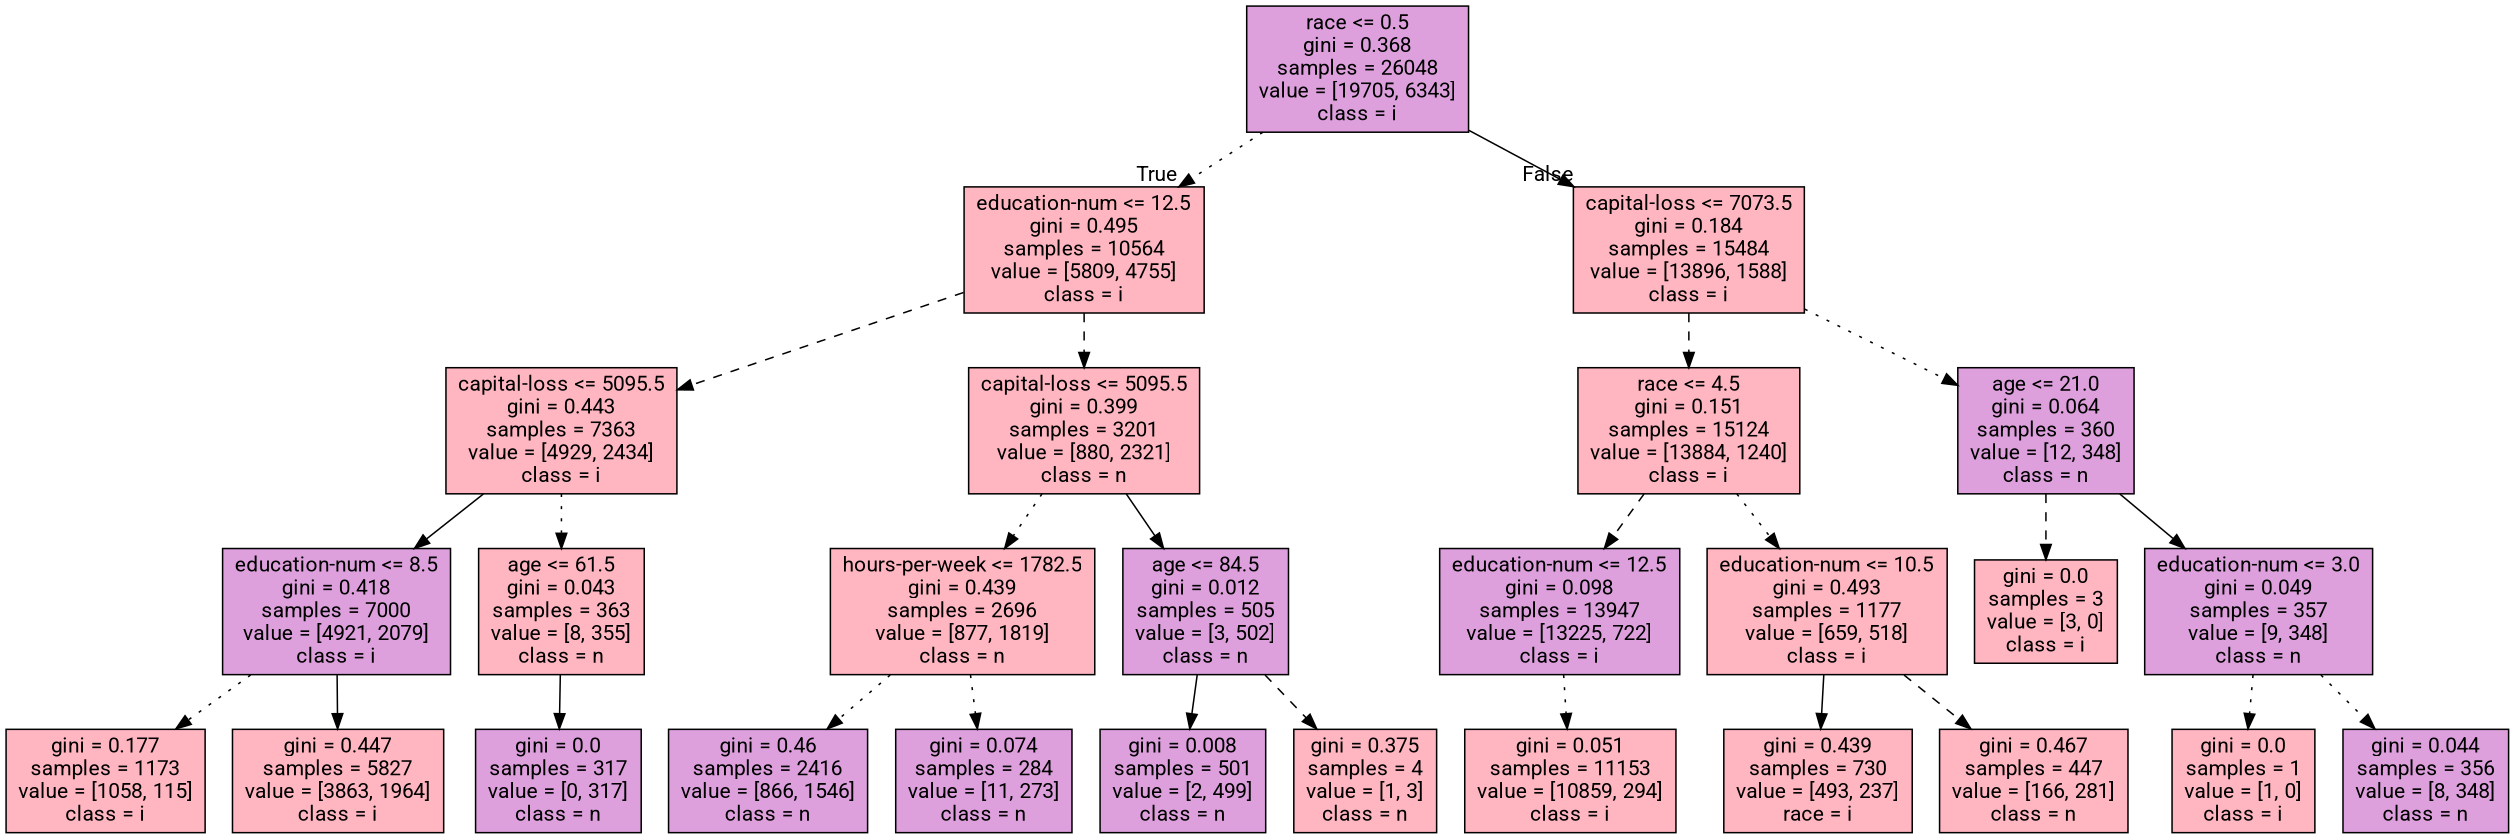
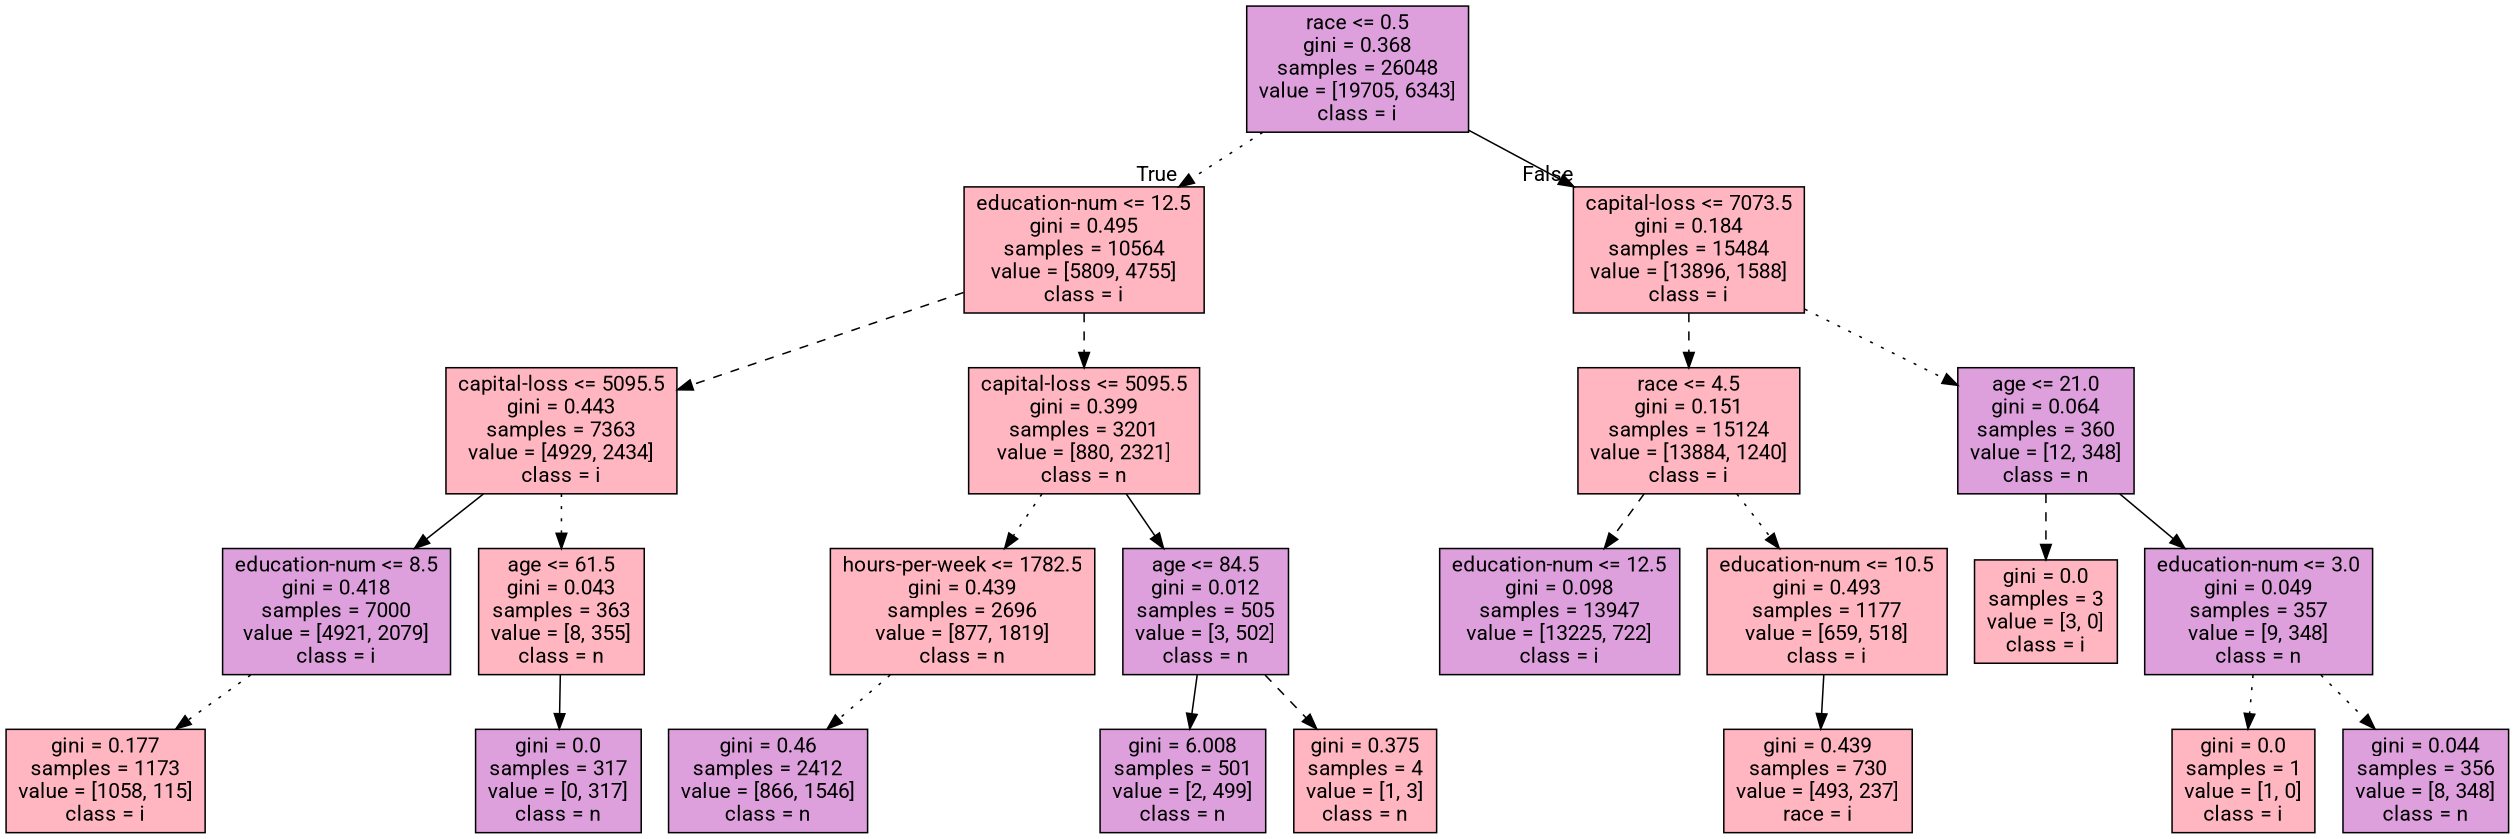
(338, 781) -> none
(768, 781) -> (768, 781)
(984, 781) -> none
(1183, 781) -> (1183, 781)
(1570, 781) -> none
(2034, 781) -> none
